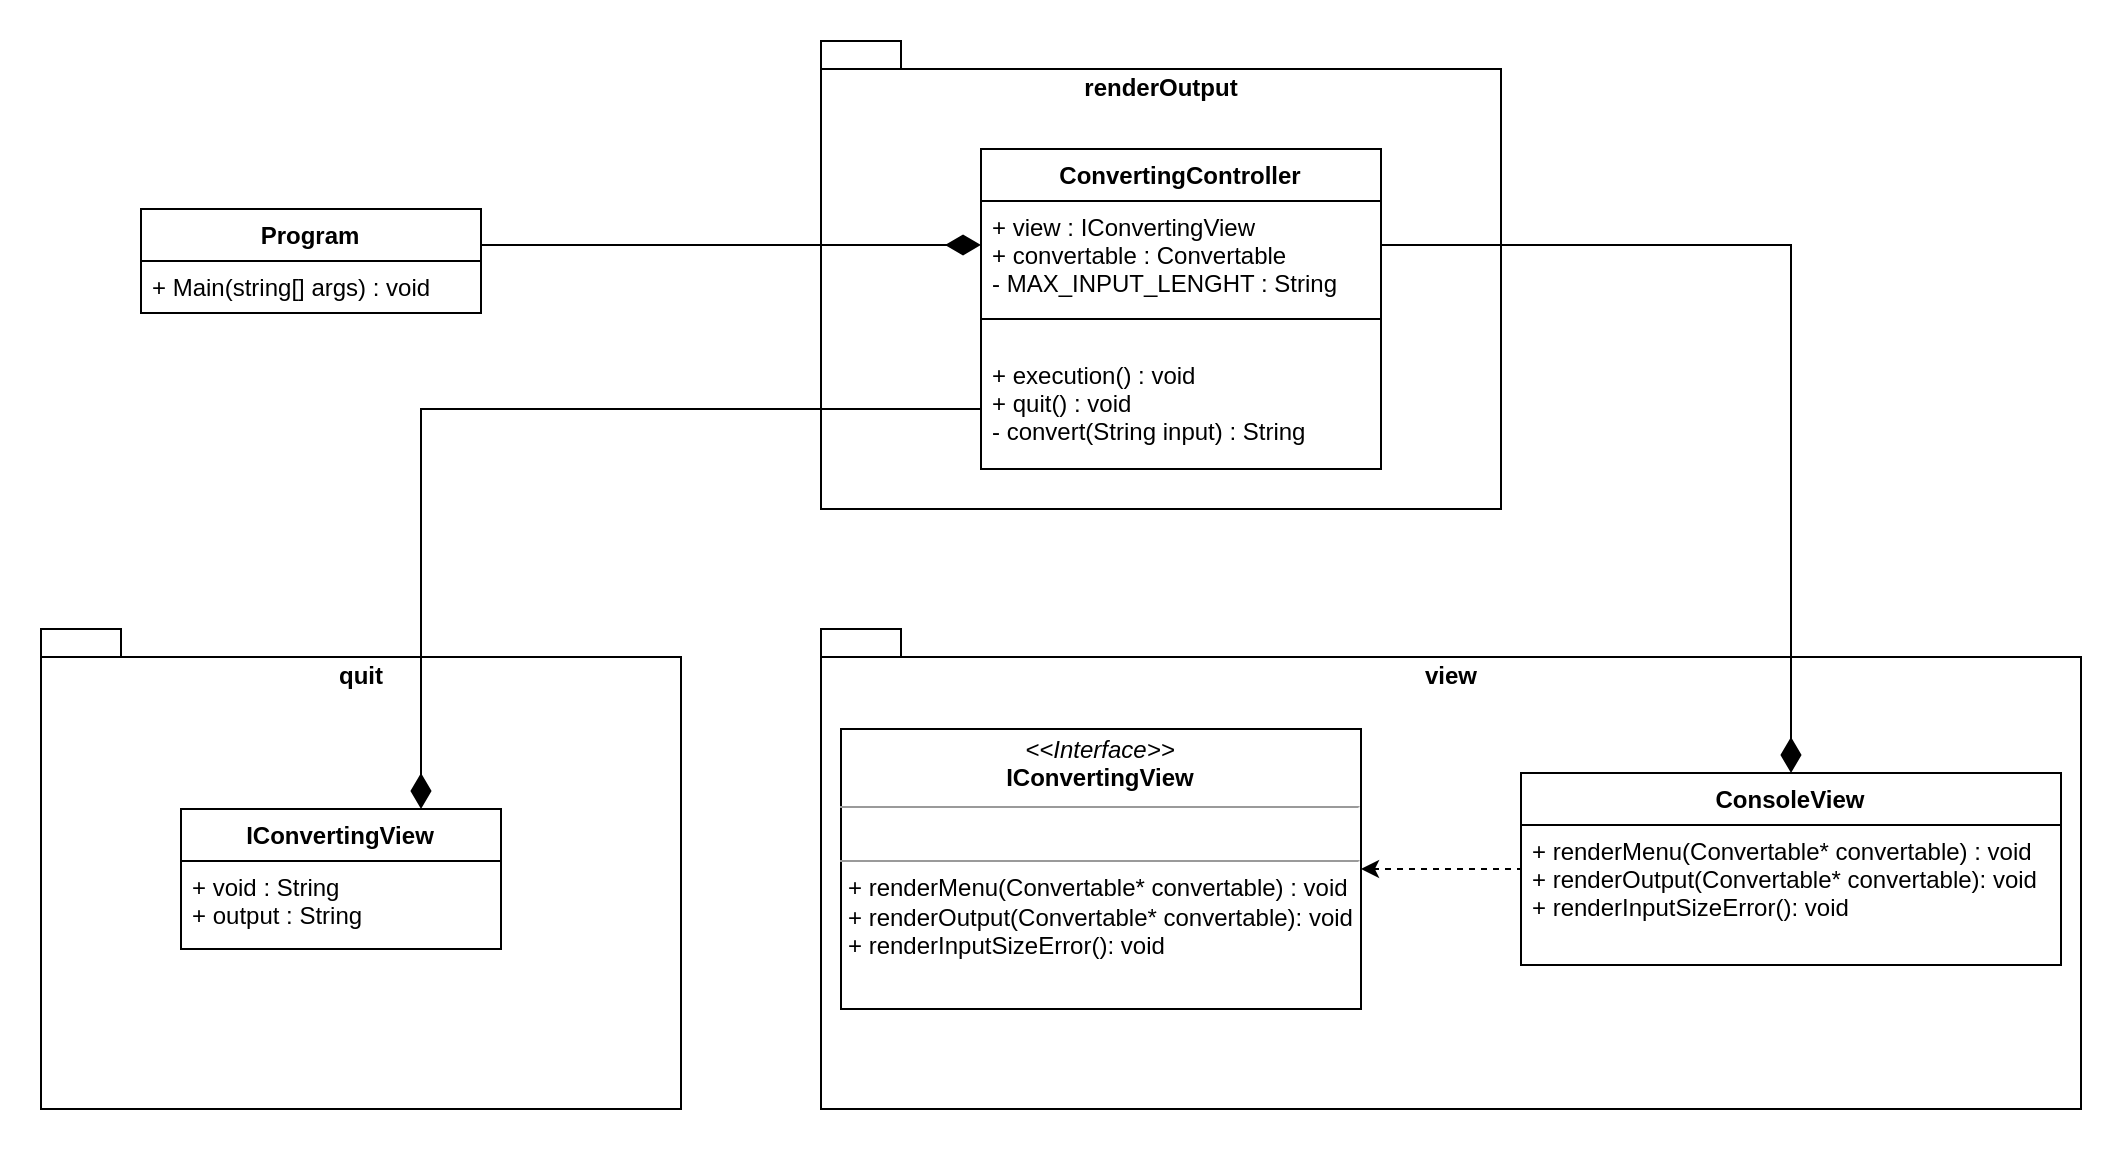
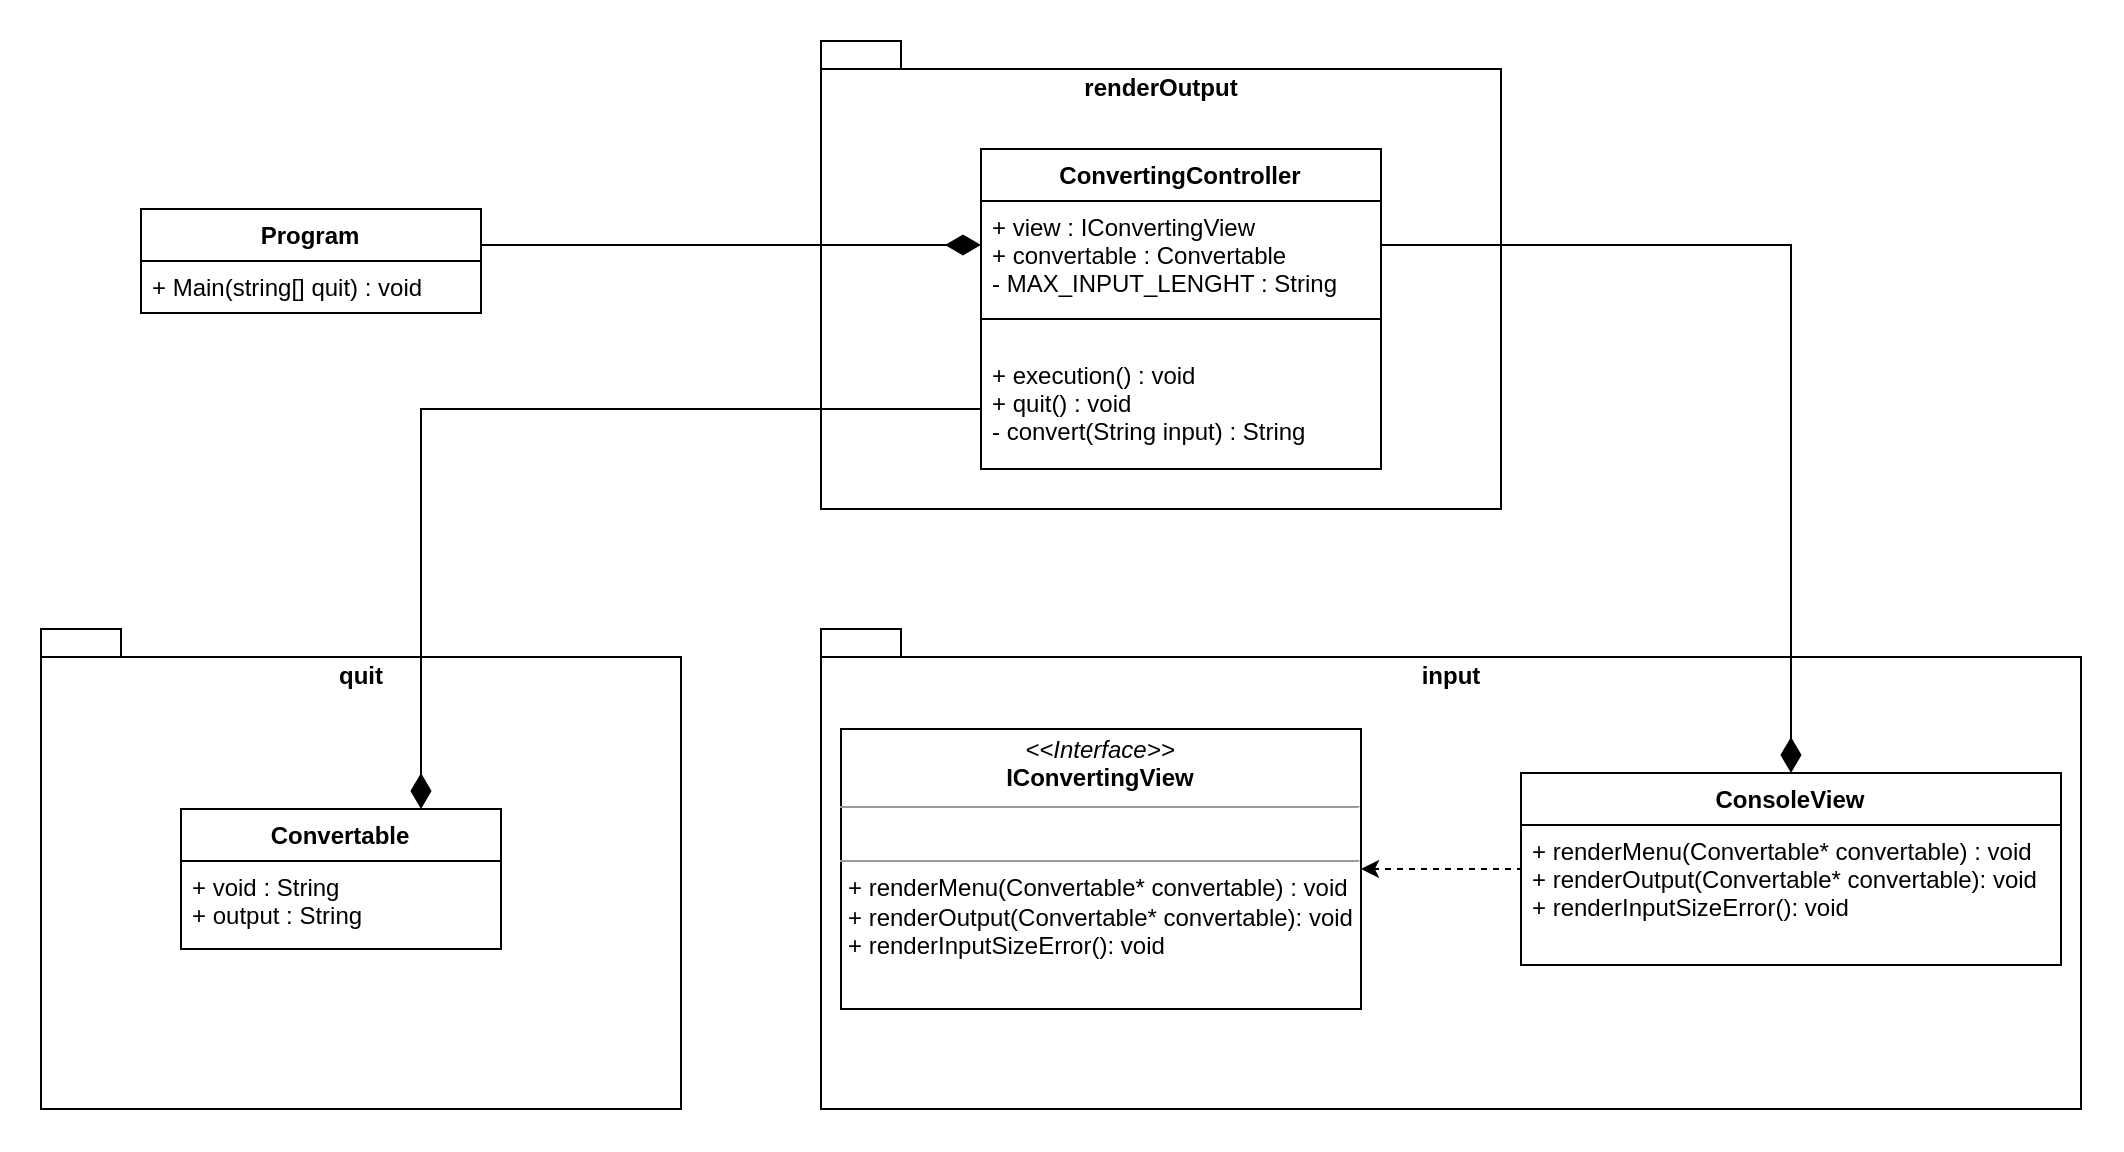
(315, 288) -> (312, 288)
(1452, 677) -> (1452, 677)
(340, 836) -> (340, 836)
